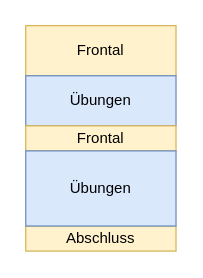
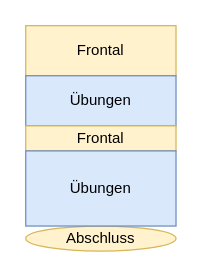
(101, 238) -> (101, 238)
